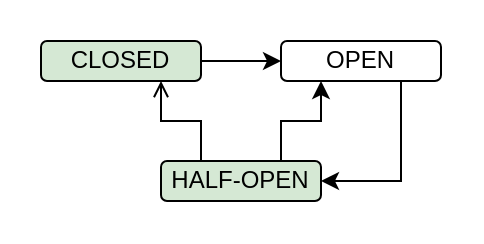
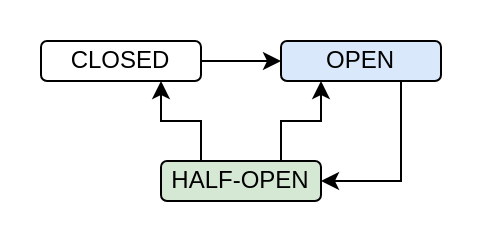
(121, 61) -> (121, 61)
(361, 61) -> (361, 61)
(161, 93) -> (161, 96)
